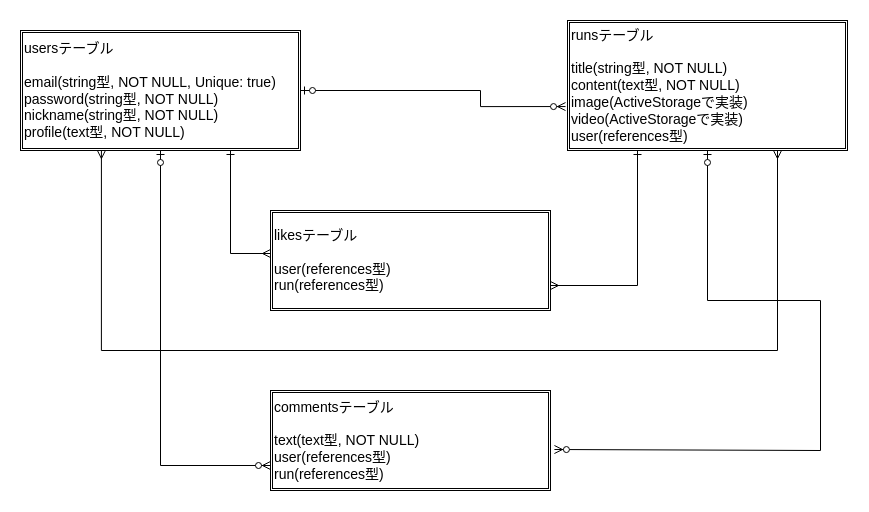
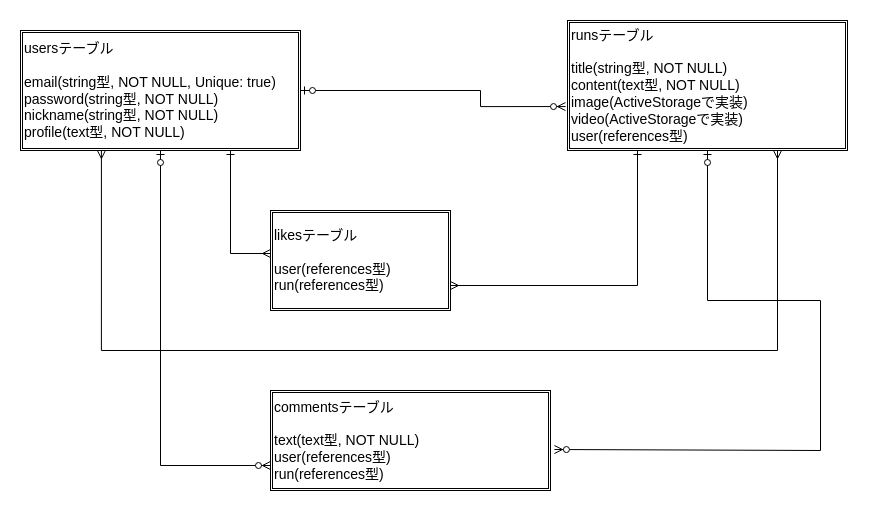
(411, 261) -> (361, 261)
